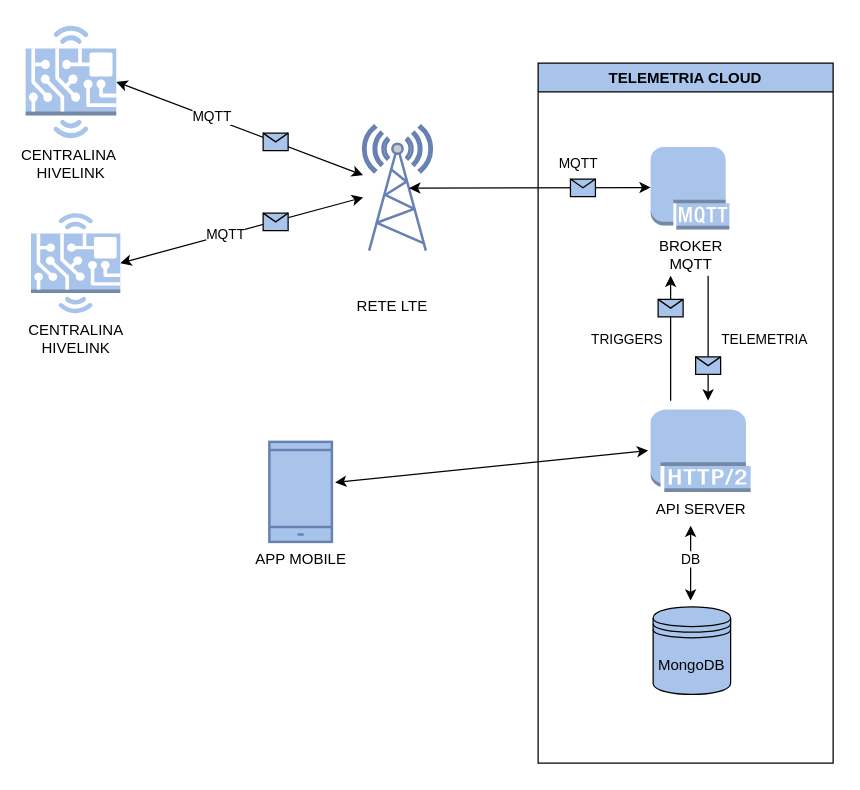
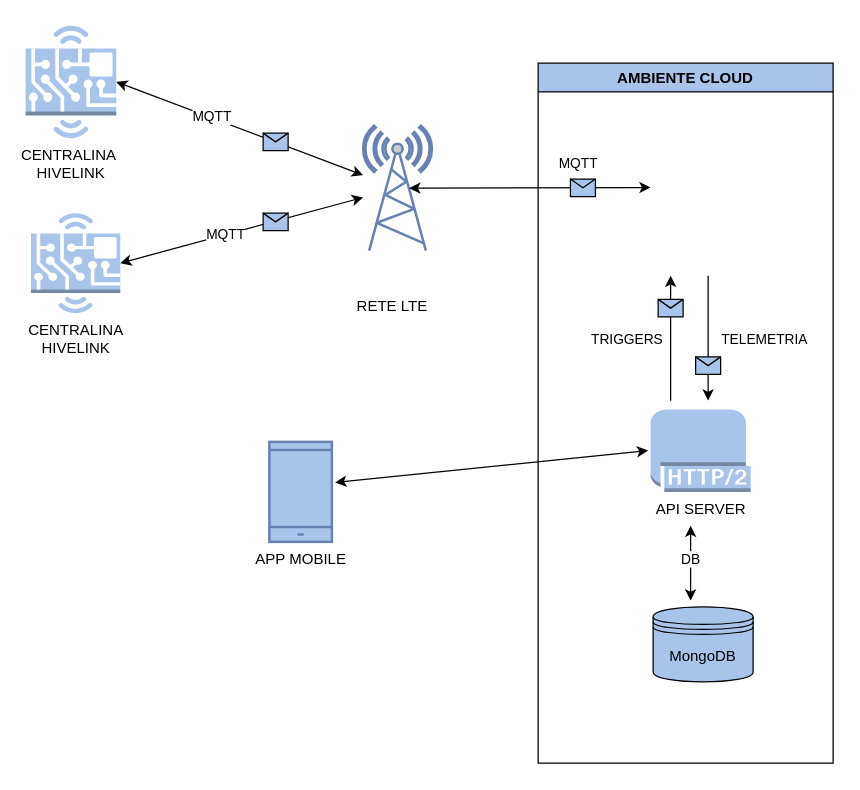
(686, 78) -> (686, 78)
(690, 188) -> none
(692, 651) -> (703, 644)
